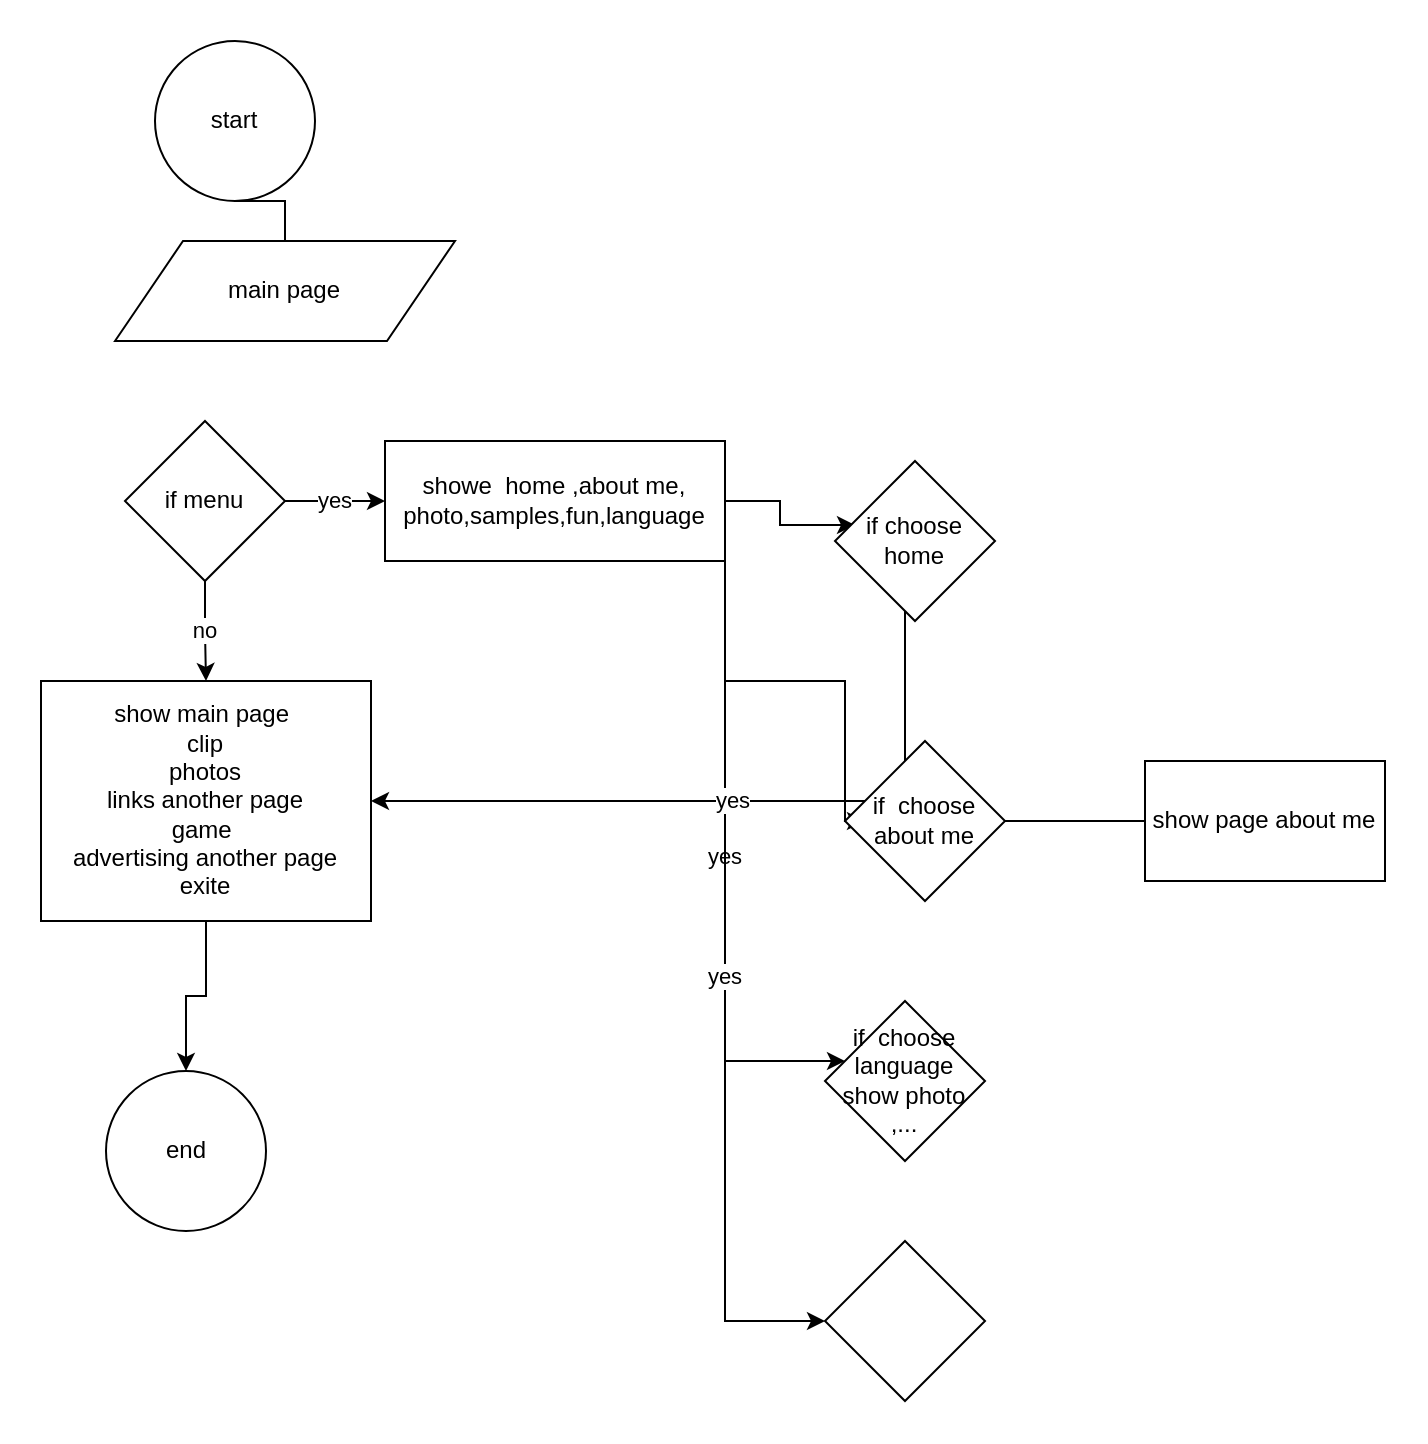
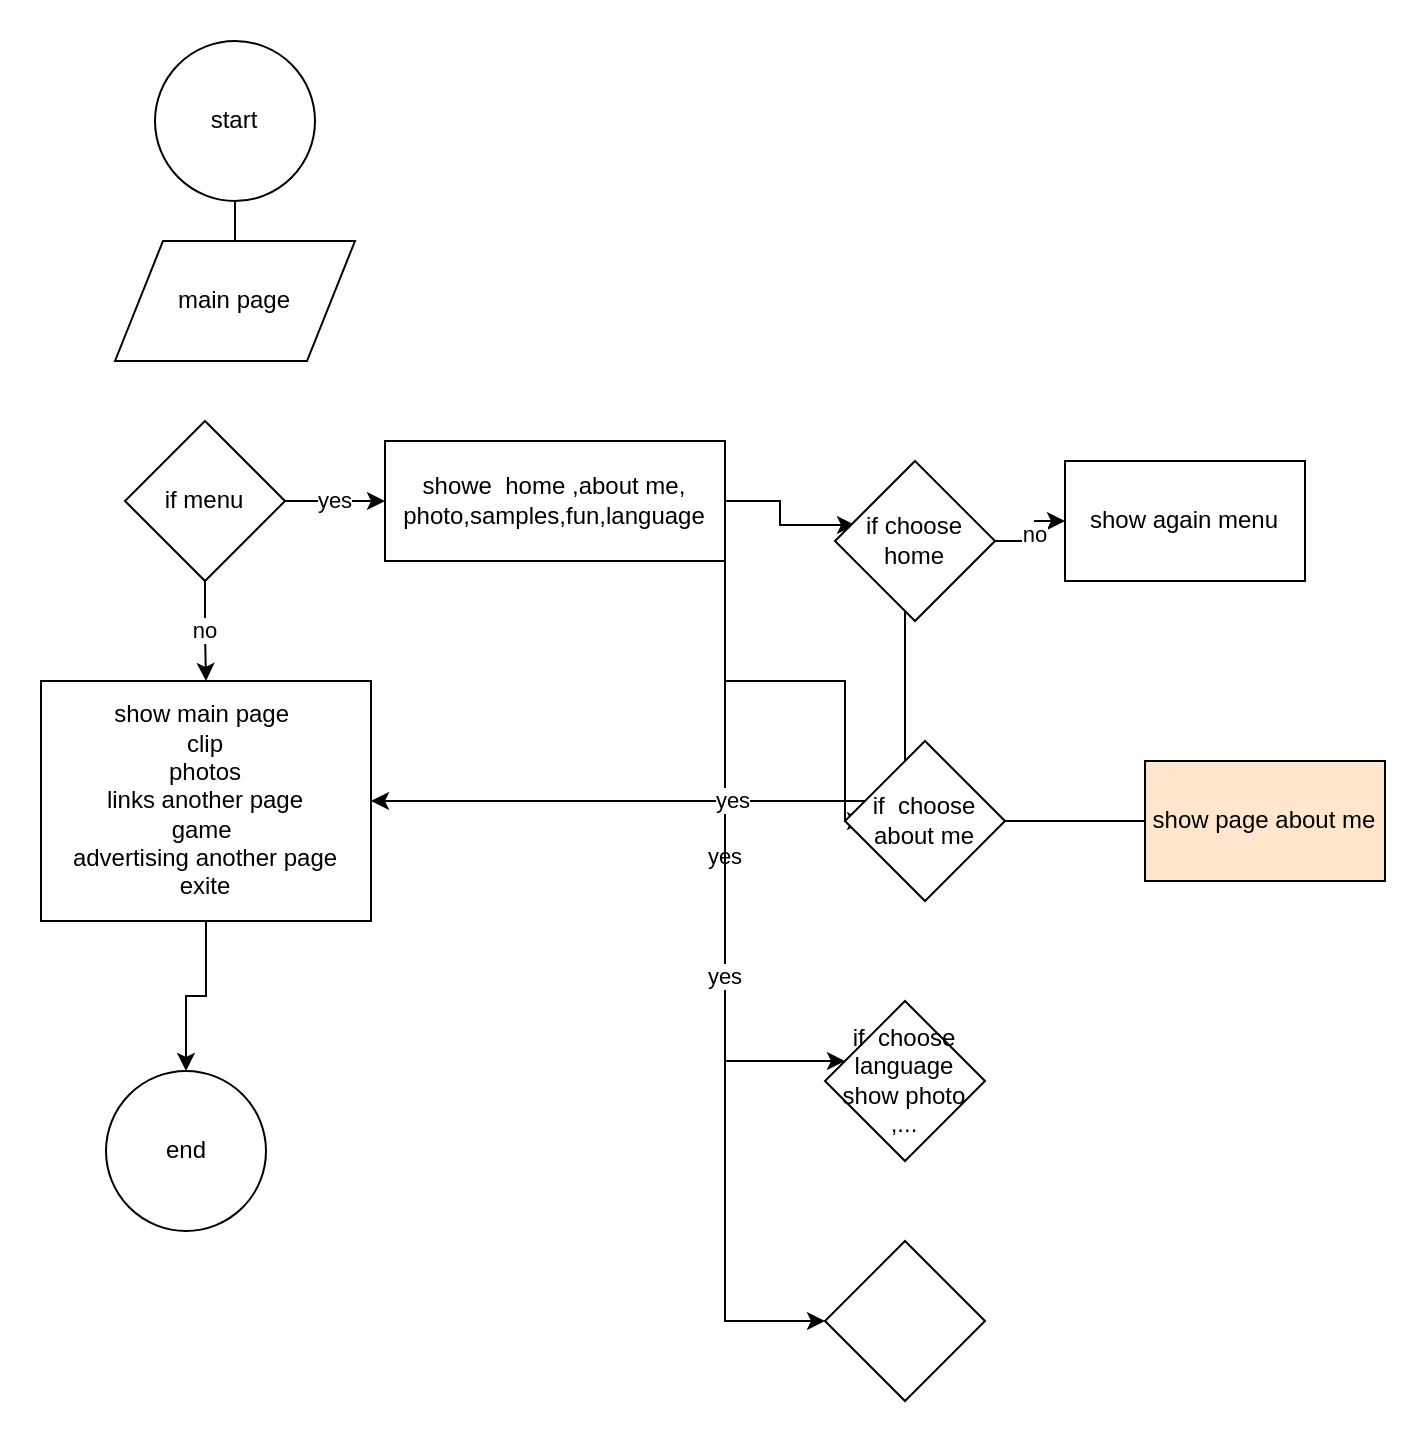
(285, 291) -> (235, 301)
none -> (1185, 521)
none -> (1033, 541)
(1265, 821) -> (1265, 821)
